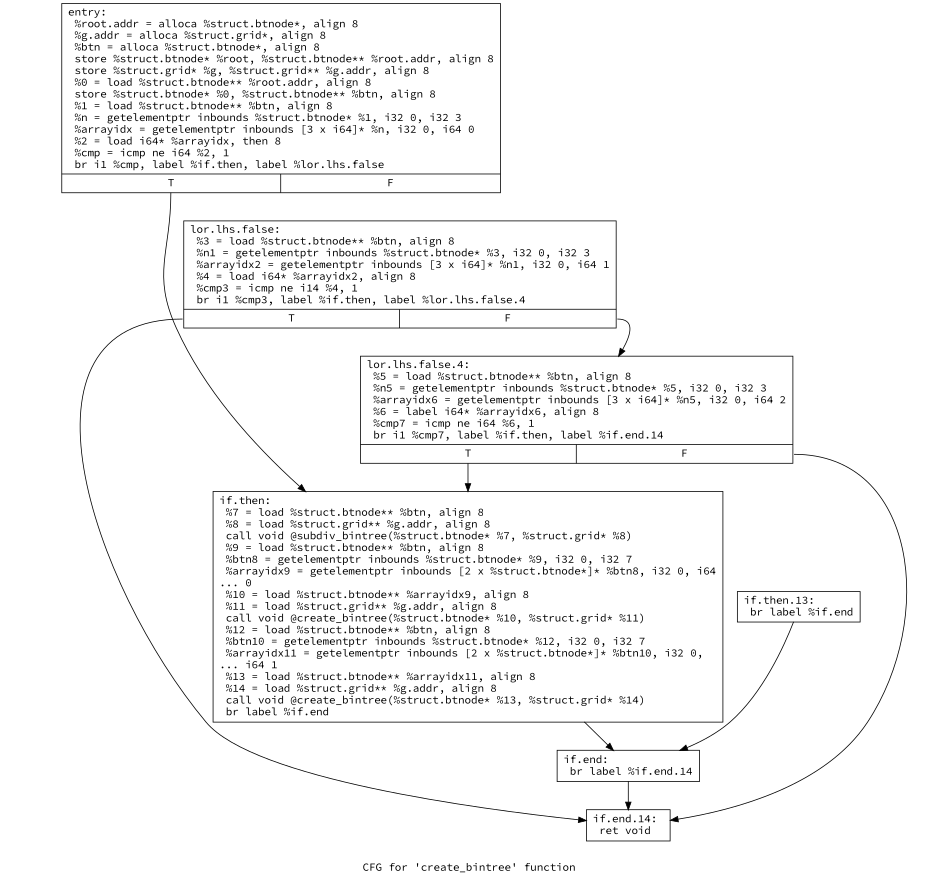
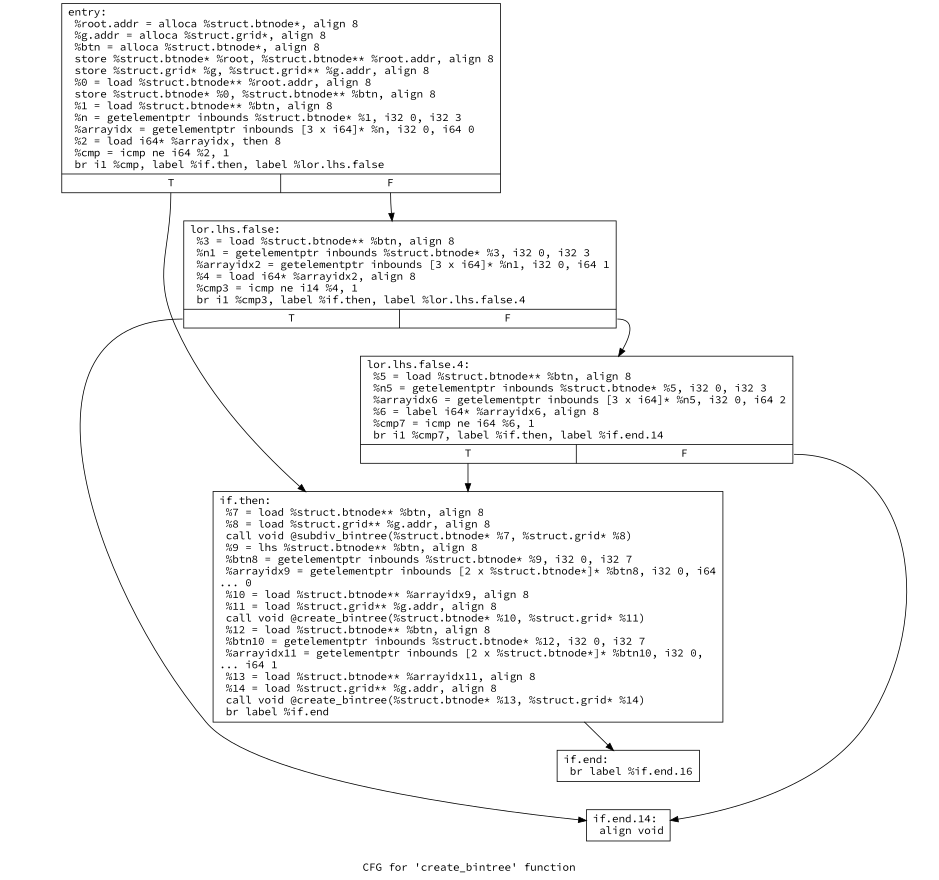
none -> (391, 203)
(352, 548) -> (349, 548)
(799, 607) -> none
(628, 771) -> (628, 771)
(628, 792) -> none
(622, 831) -> (628, 831)
